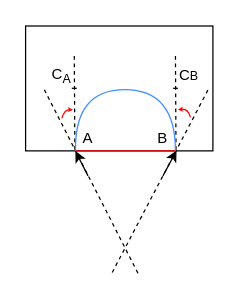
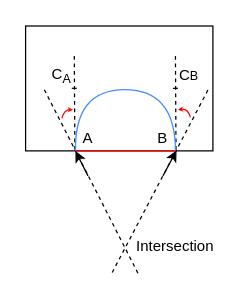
none -> (176, 247)
